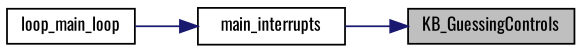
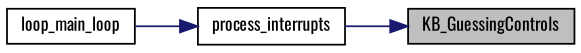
(271, 26) -> (271, 26)
